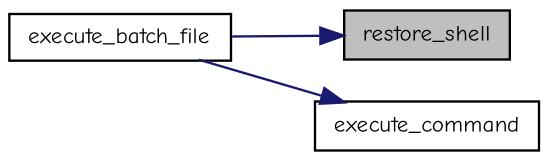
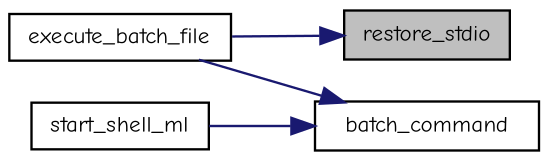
(427, 35) -> (427, 35)
none -> (120, 126)
(427, 126) -> (427, 126)
